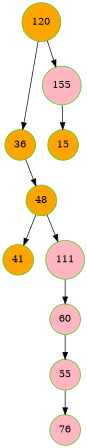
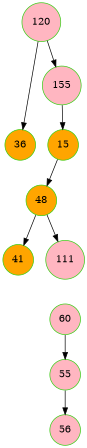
(41, 22) -> (41, 22)
(30, 169) -> (54, 169)
(65, 288) -> none
(65, 430) -> (65, 430)
